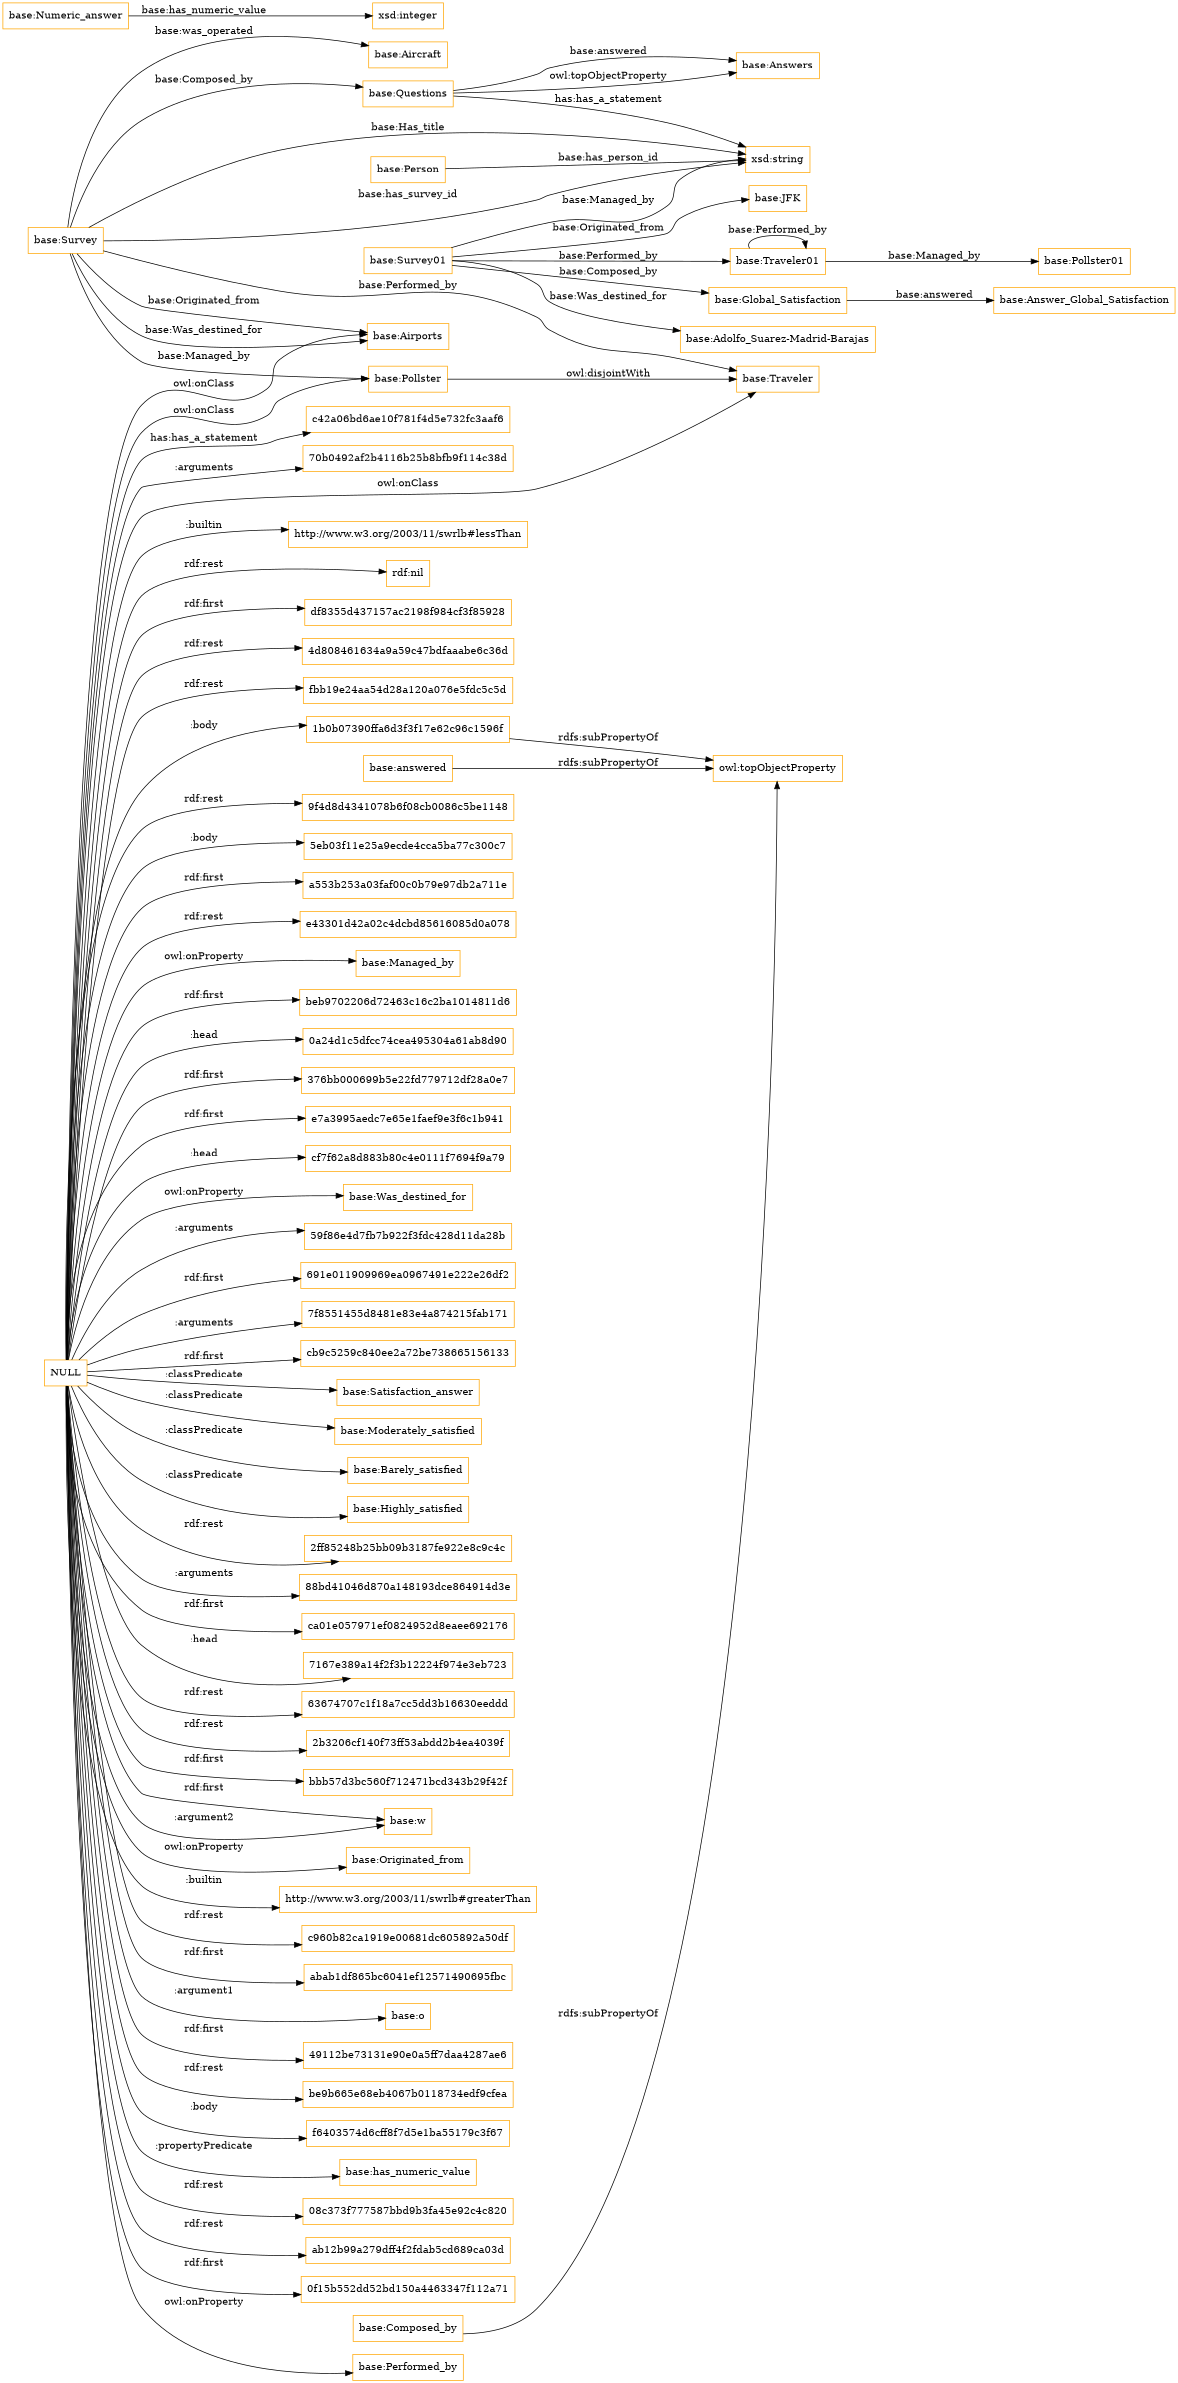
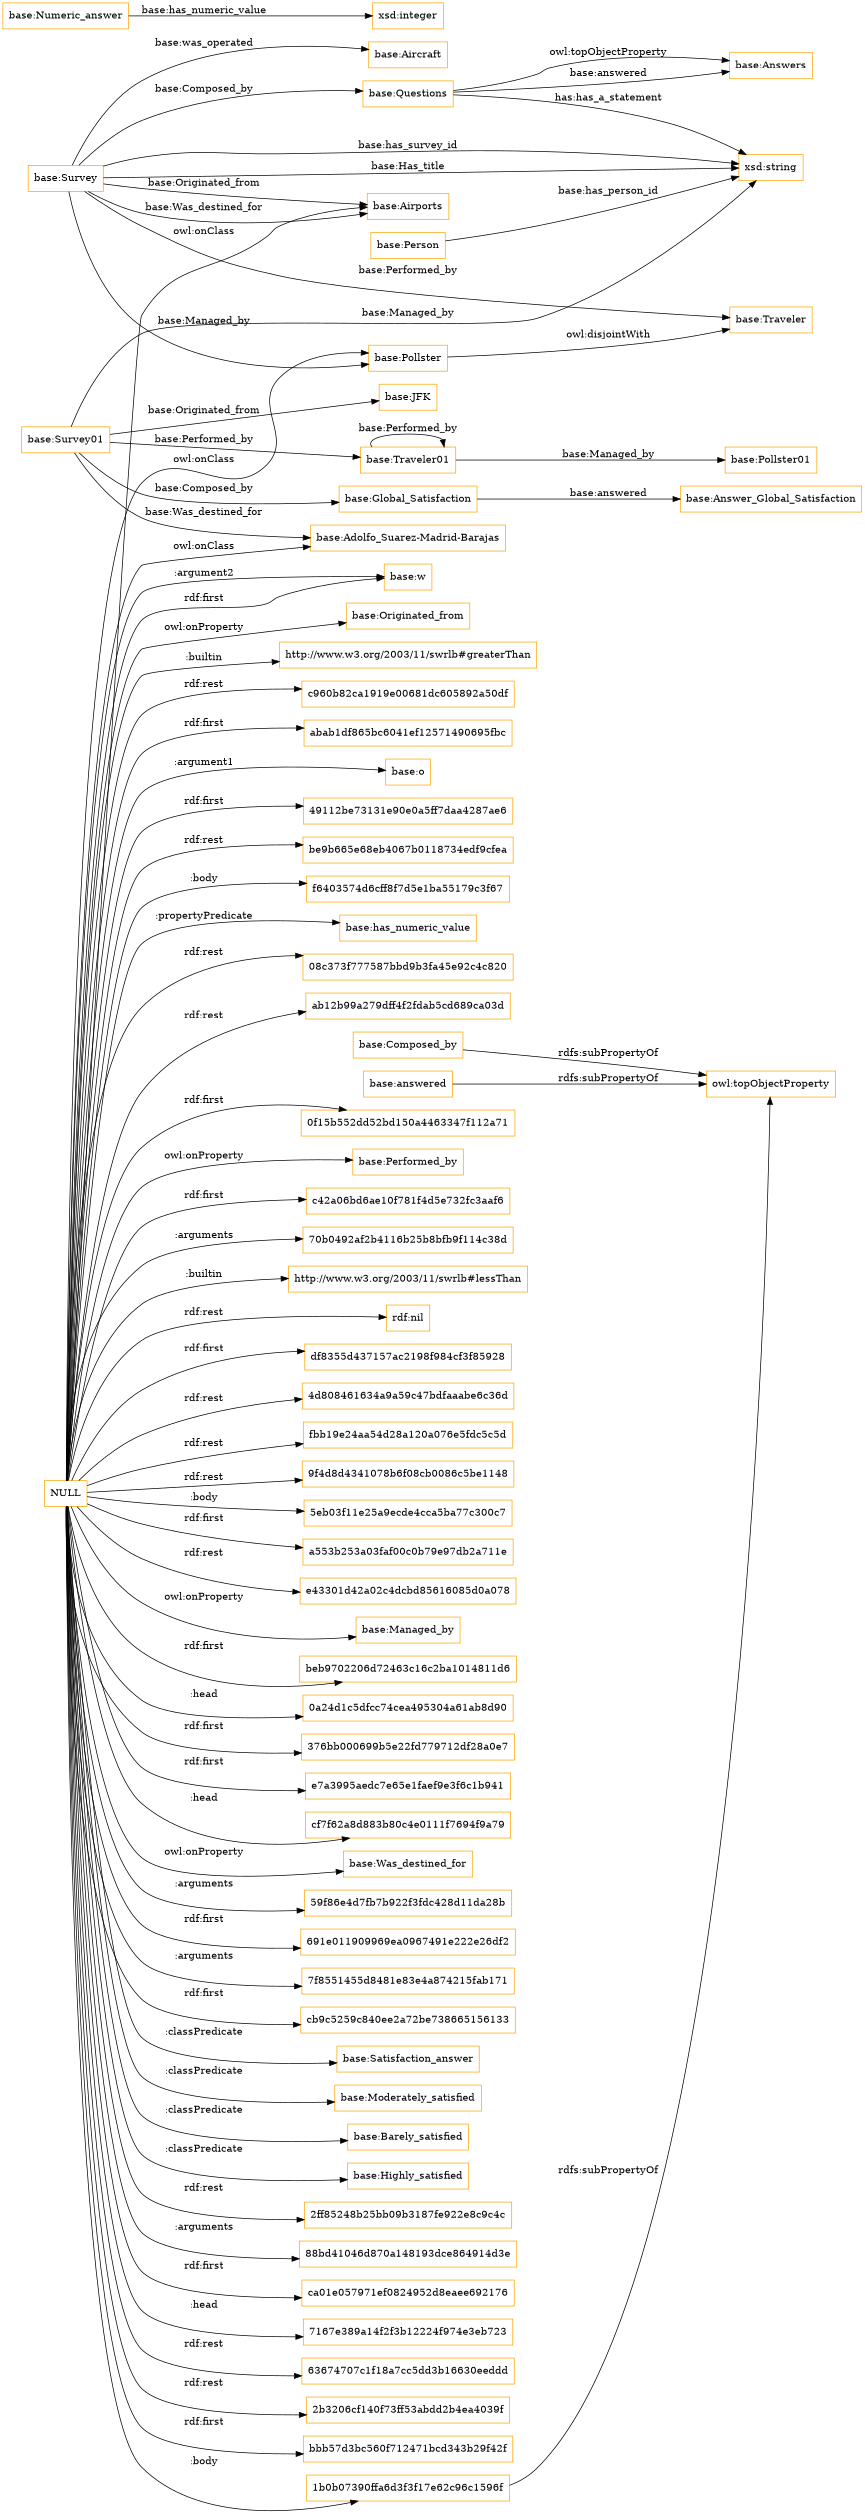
(204, 438) -> (204, 1196)
(110, 622) -> (83, 938)
